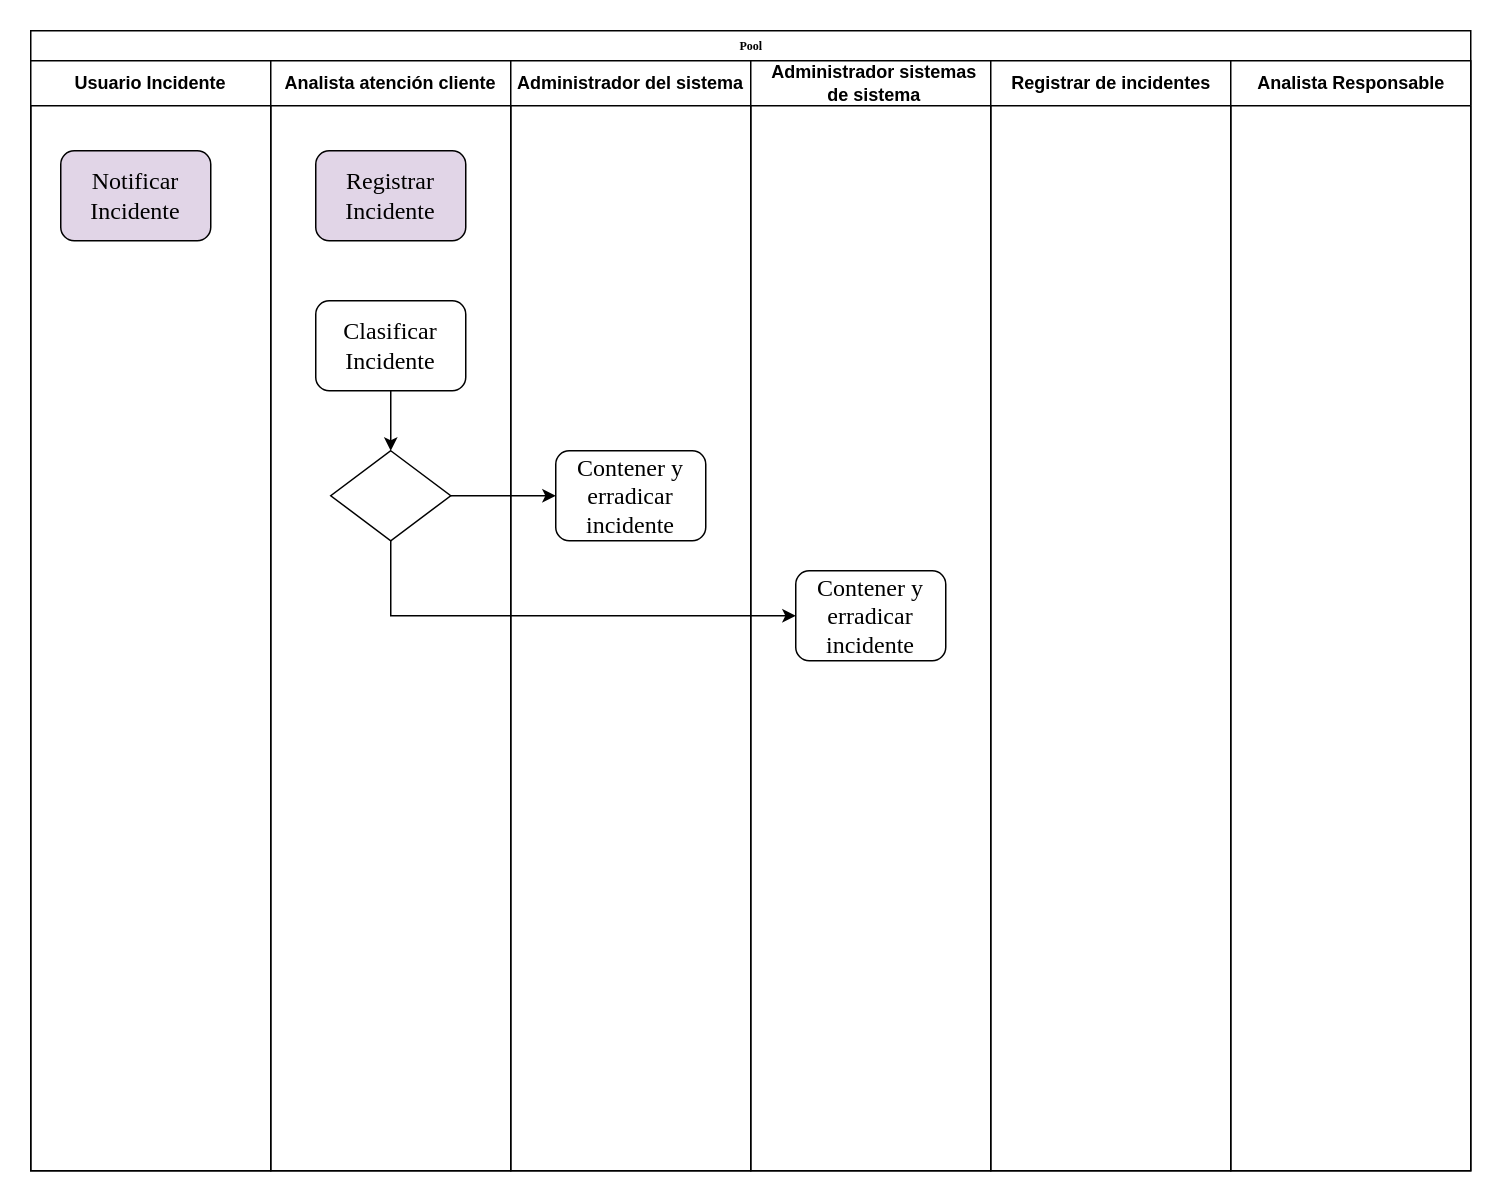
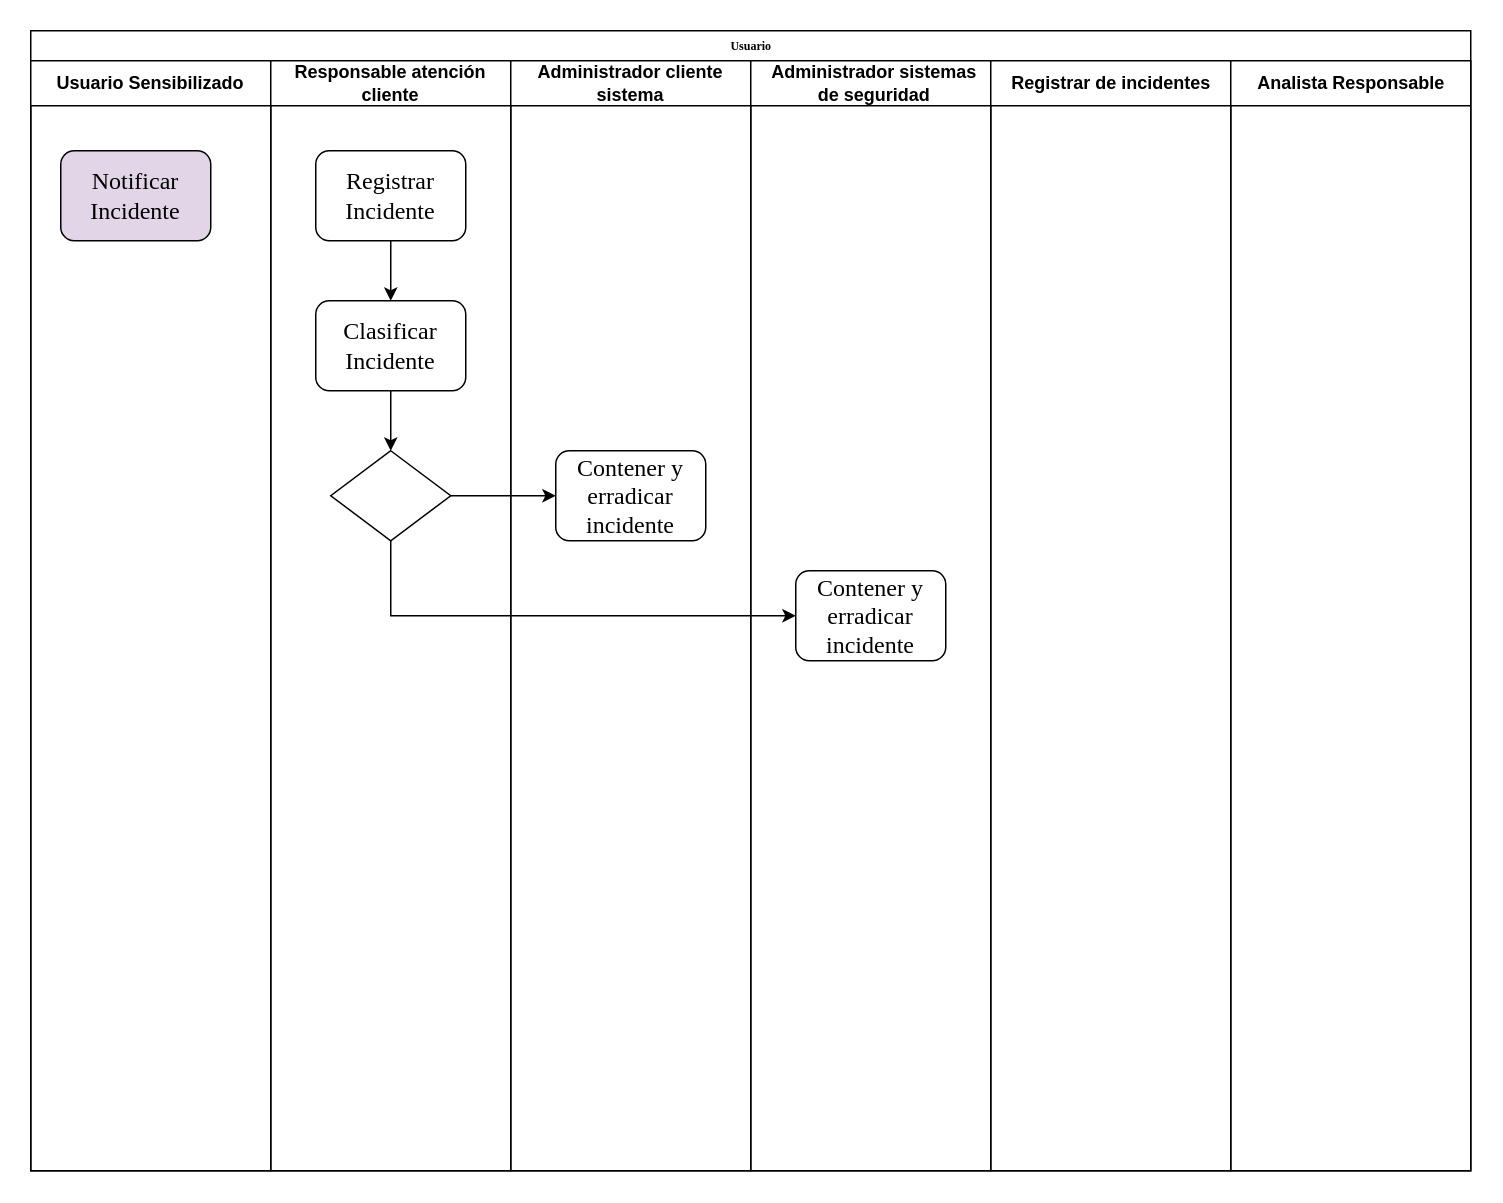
(752, 46) -> (752, 46)
(151, 83) -> (151, 83)
(391, 83) -> (391, 83)
(631, 83) -> (631, 83)
(875, 83) -> (875, 83)
(391, 196) -> (391, 196)
none -> (391, 266)
